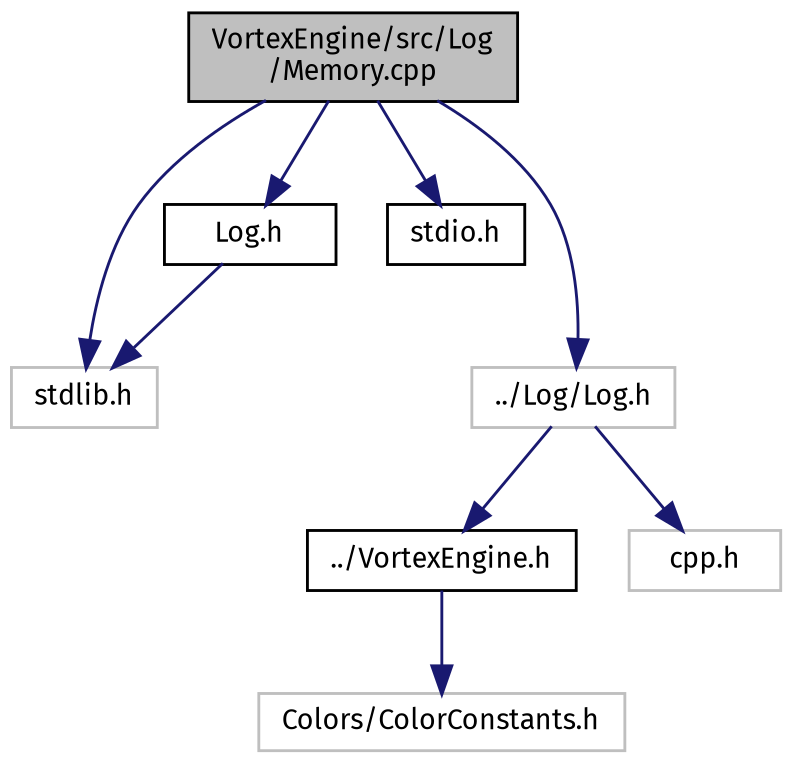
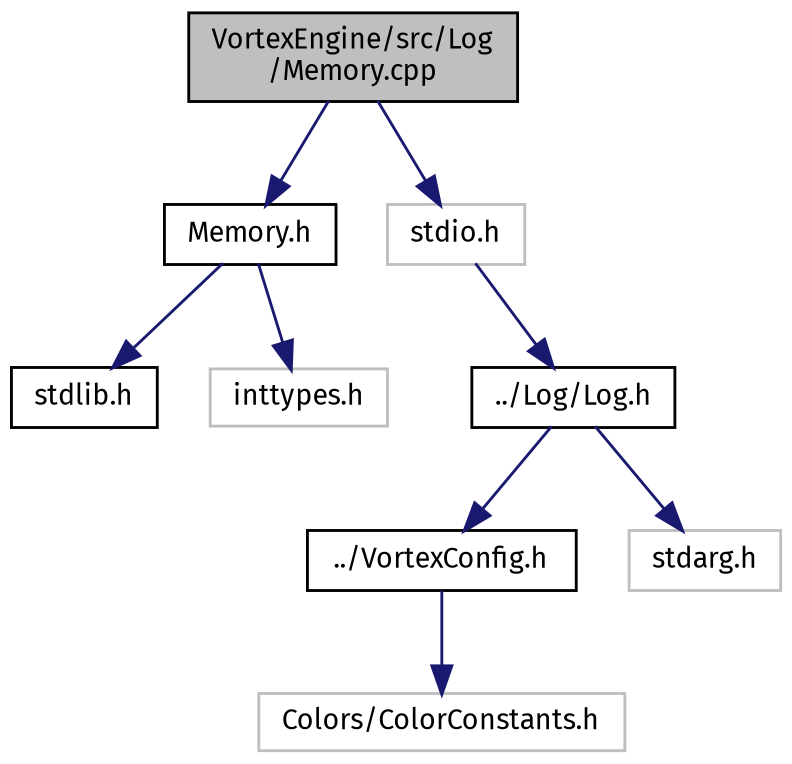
(145, 196) -> none
(546, 198) -> (506, 304)
(250, 234) -> (250, 234)
(456, 234) -> (456, 234)
(84, 398) -> (84, 398)
none -> (299, 398)
(573, 398) -> (573, 398)
(442, 561) -> (442, 561)
(705, 561) -> (705, 561)
